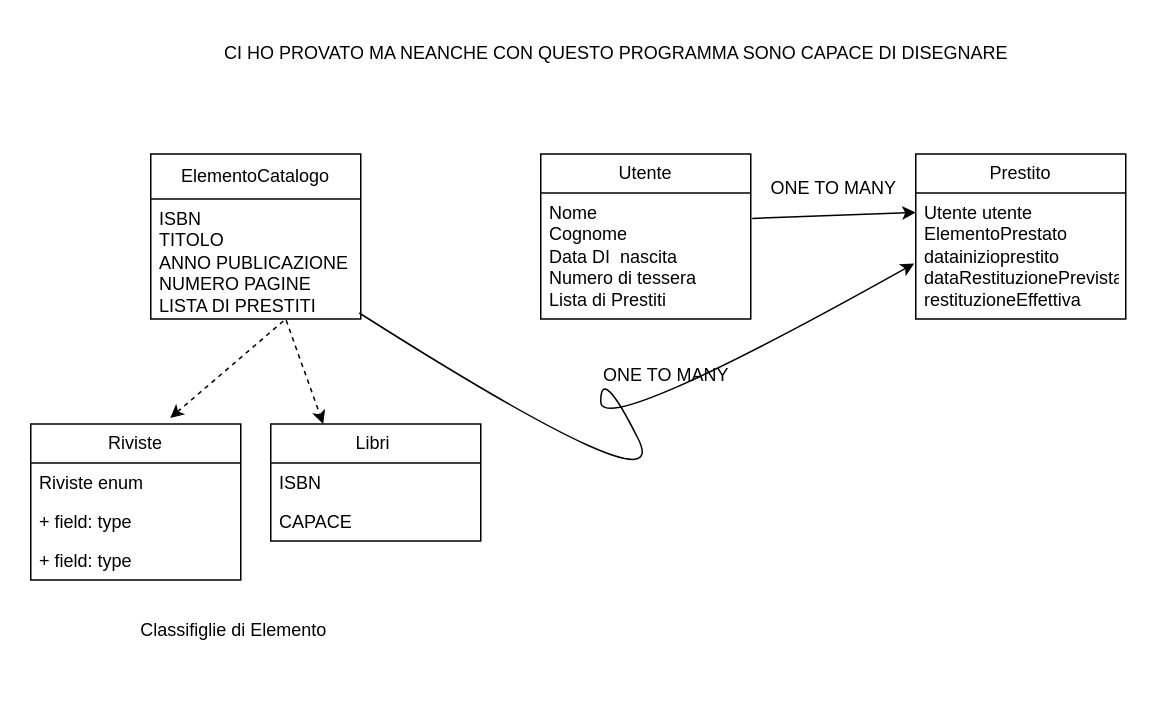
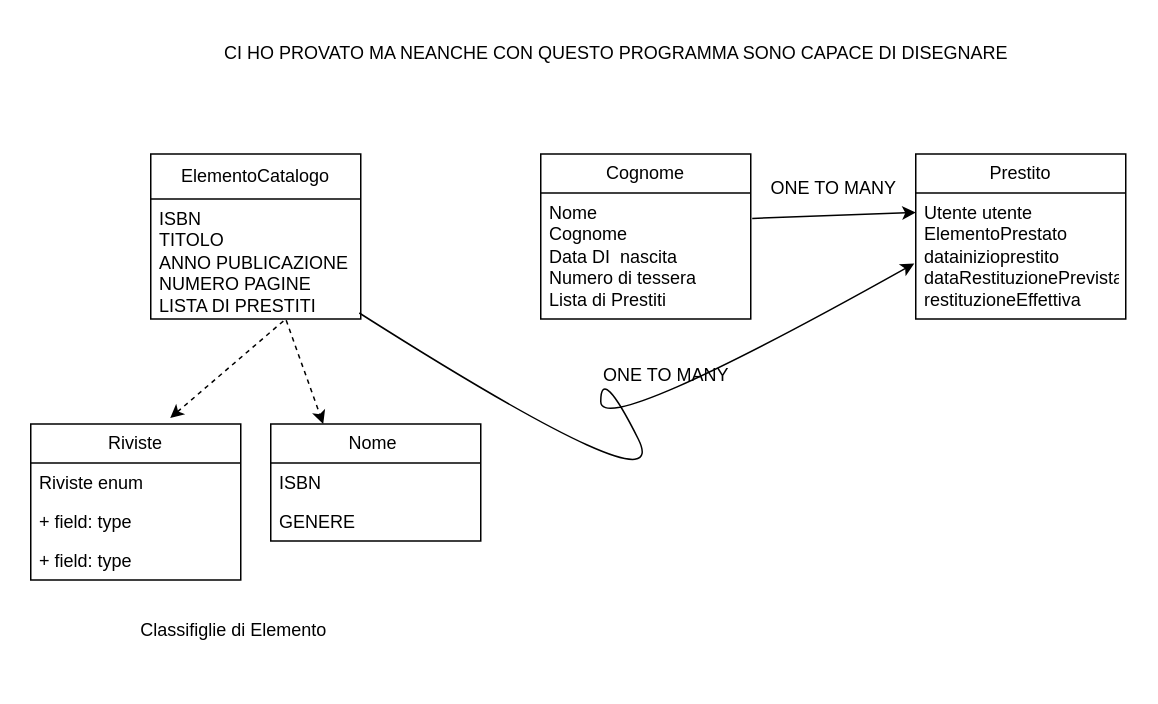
(646, 173) -> (646, 173)
(376, 443) -> (376, 443)
(310, 523) -> (310, 523)
